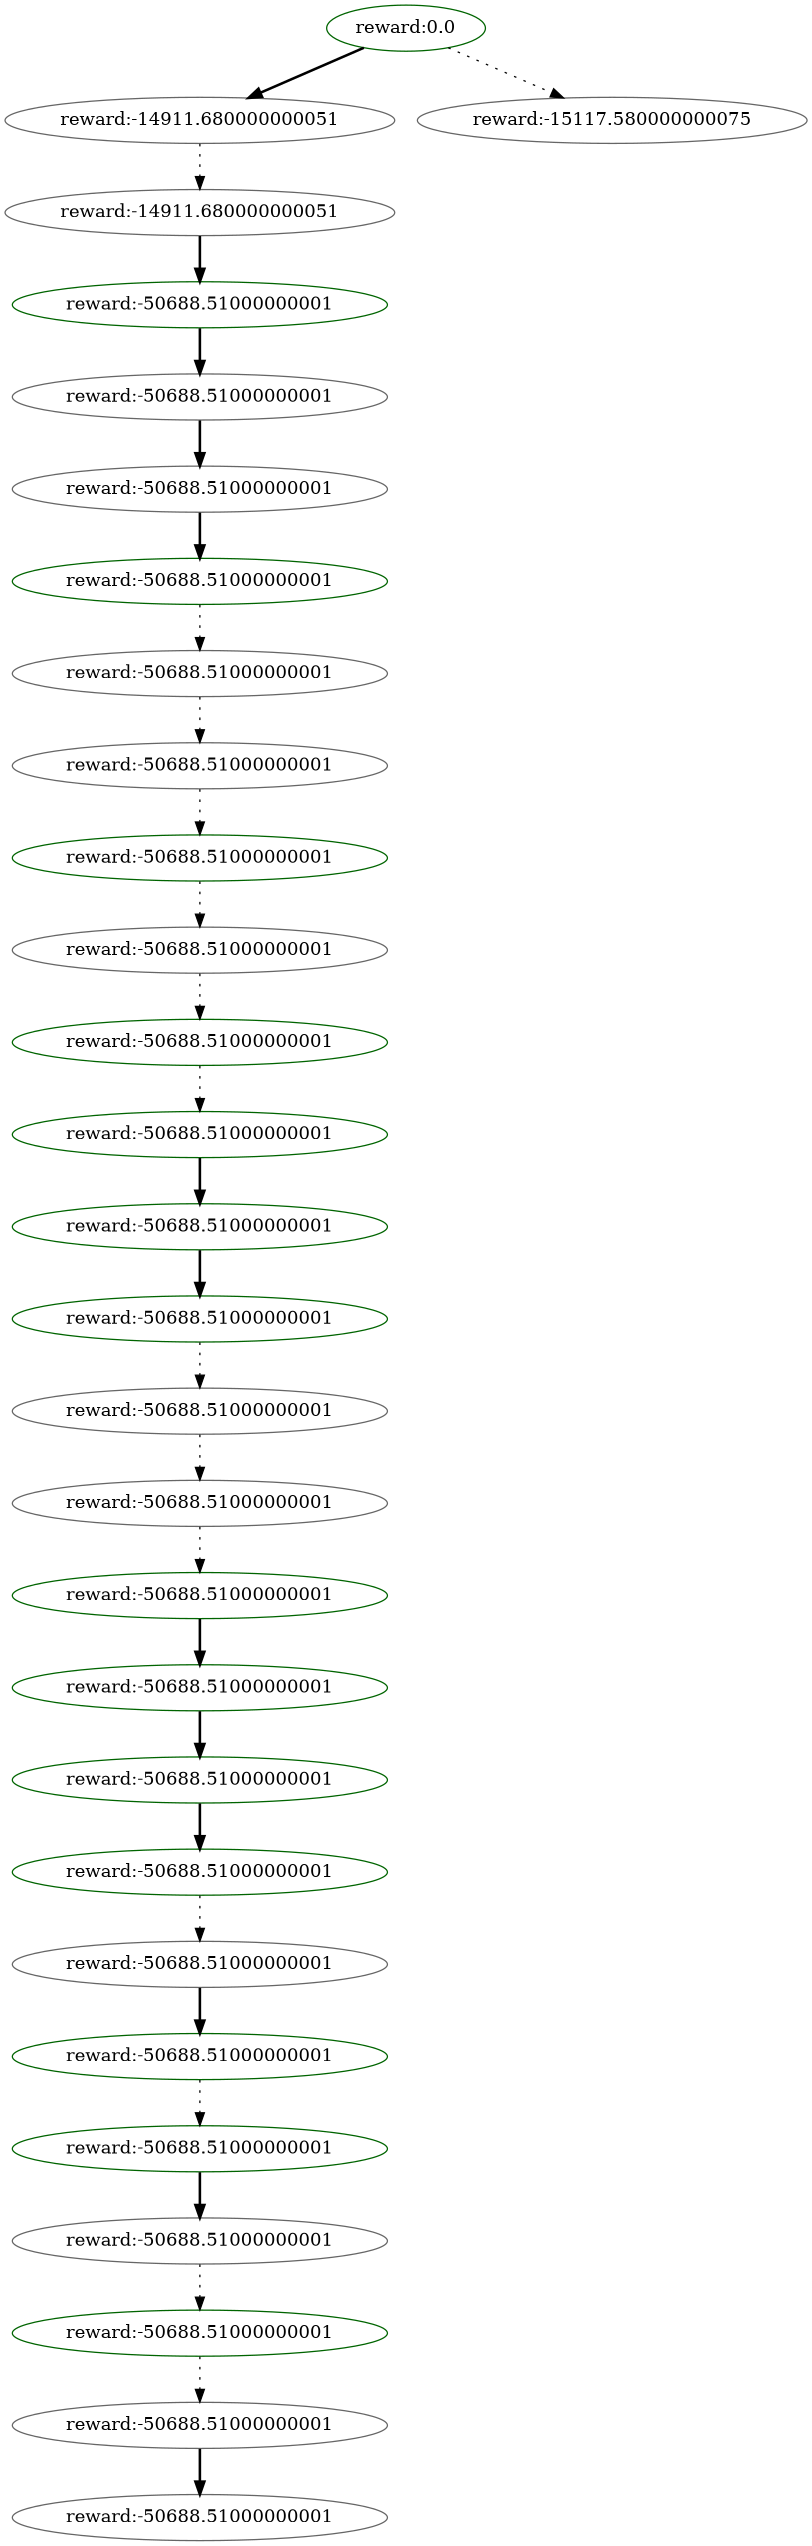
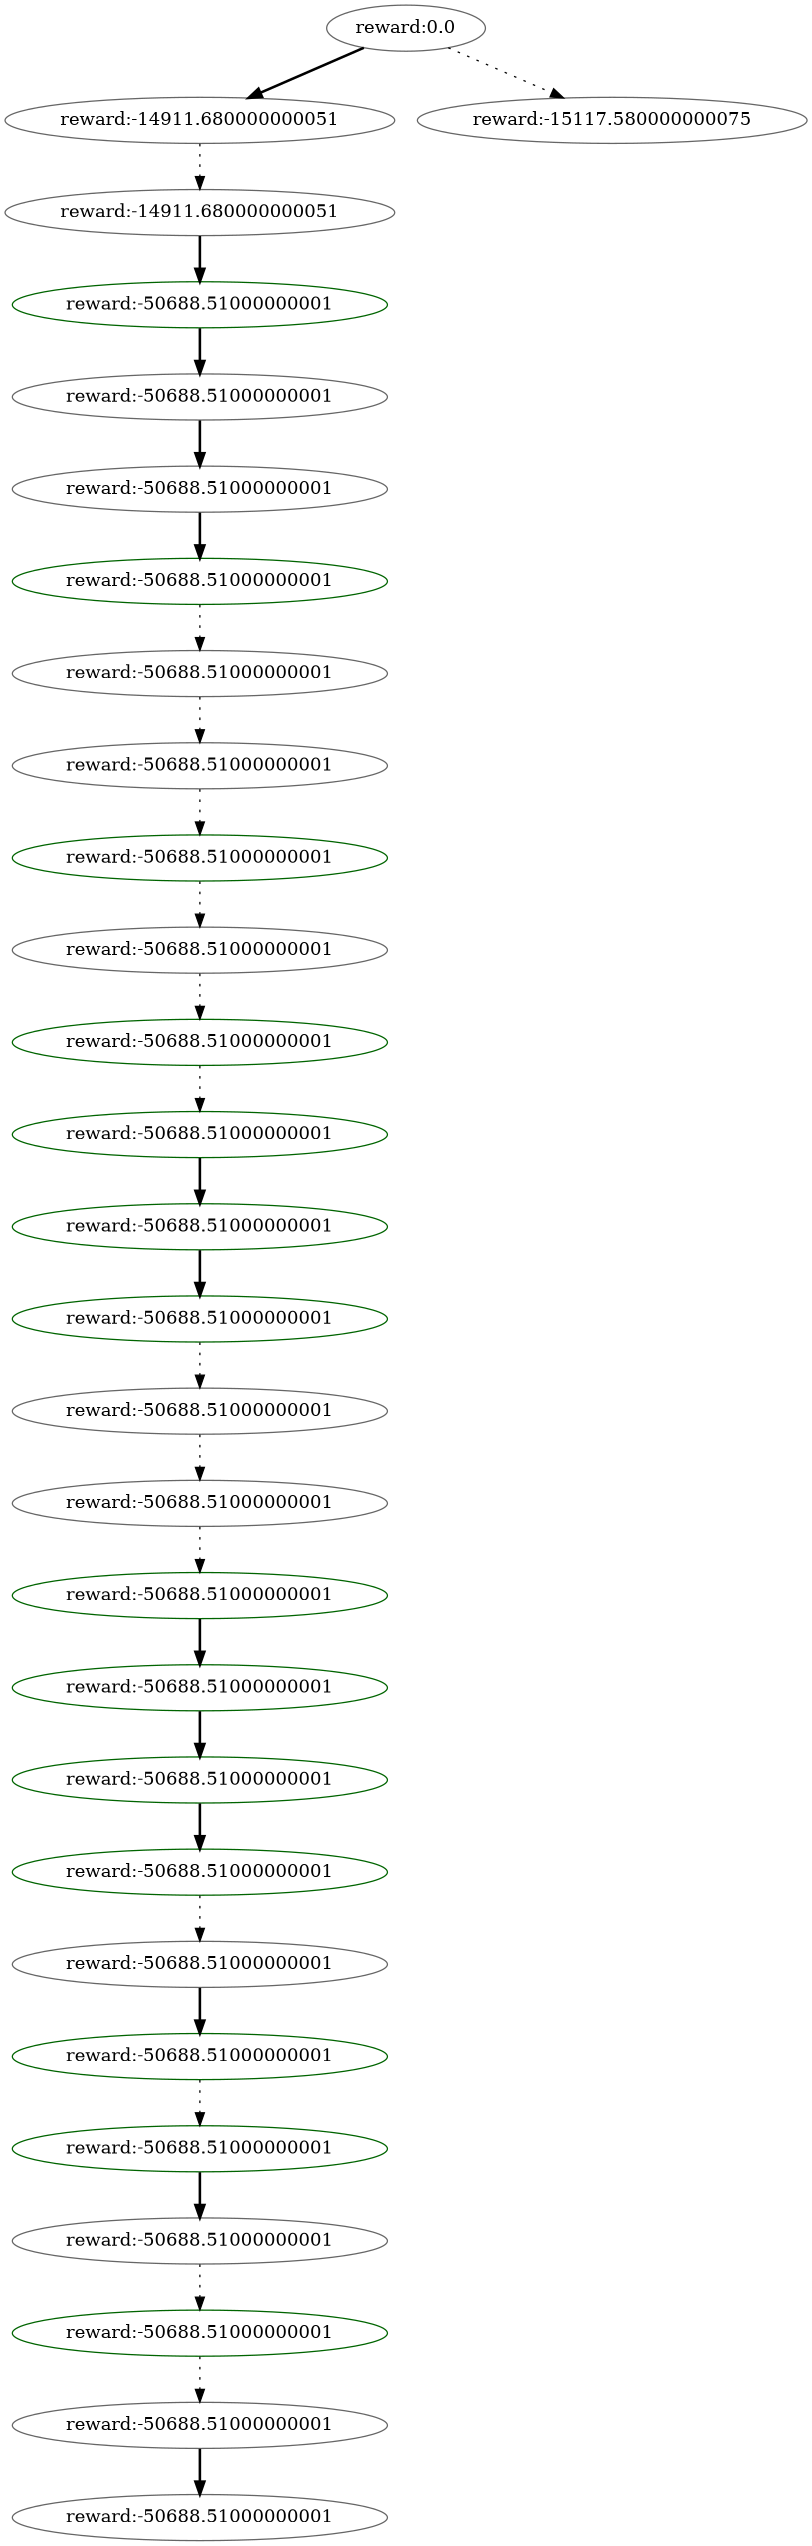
(406, 28) -> (406, 28)
